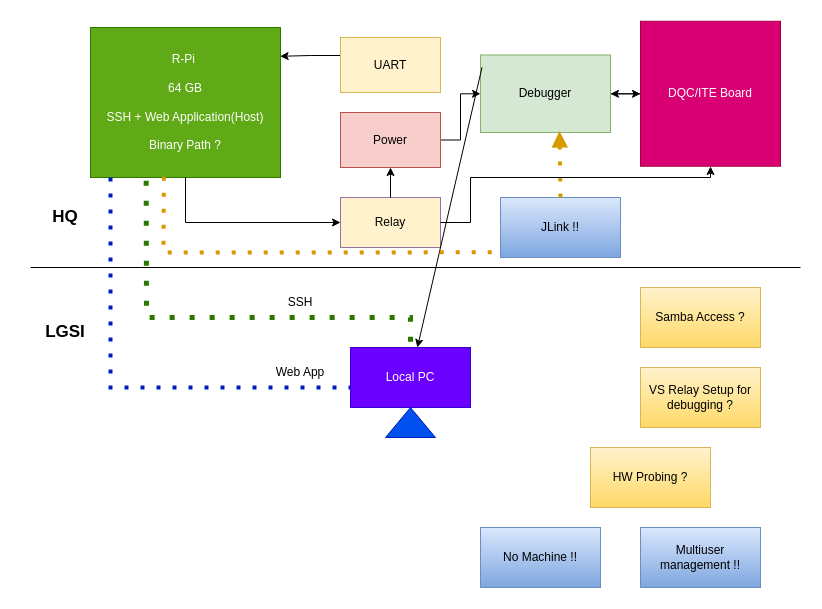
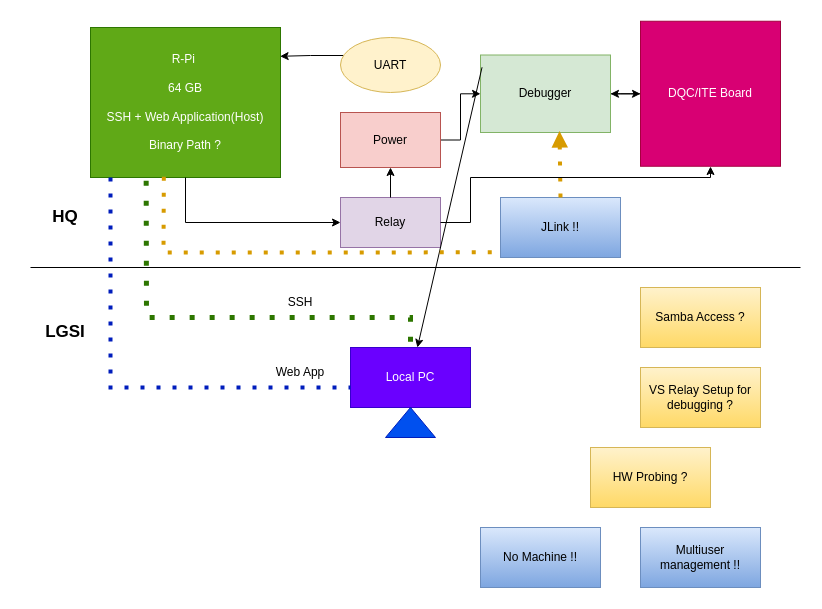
(391, 65) -> (391, 65)
(391, 223) -> (391, 223)
